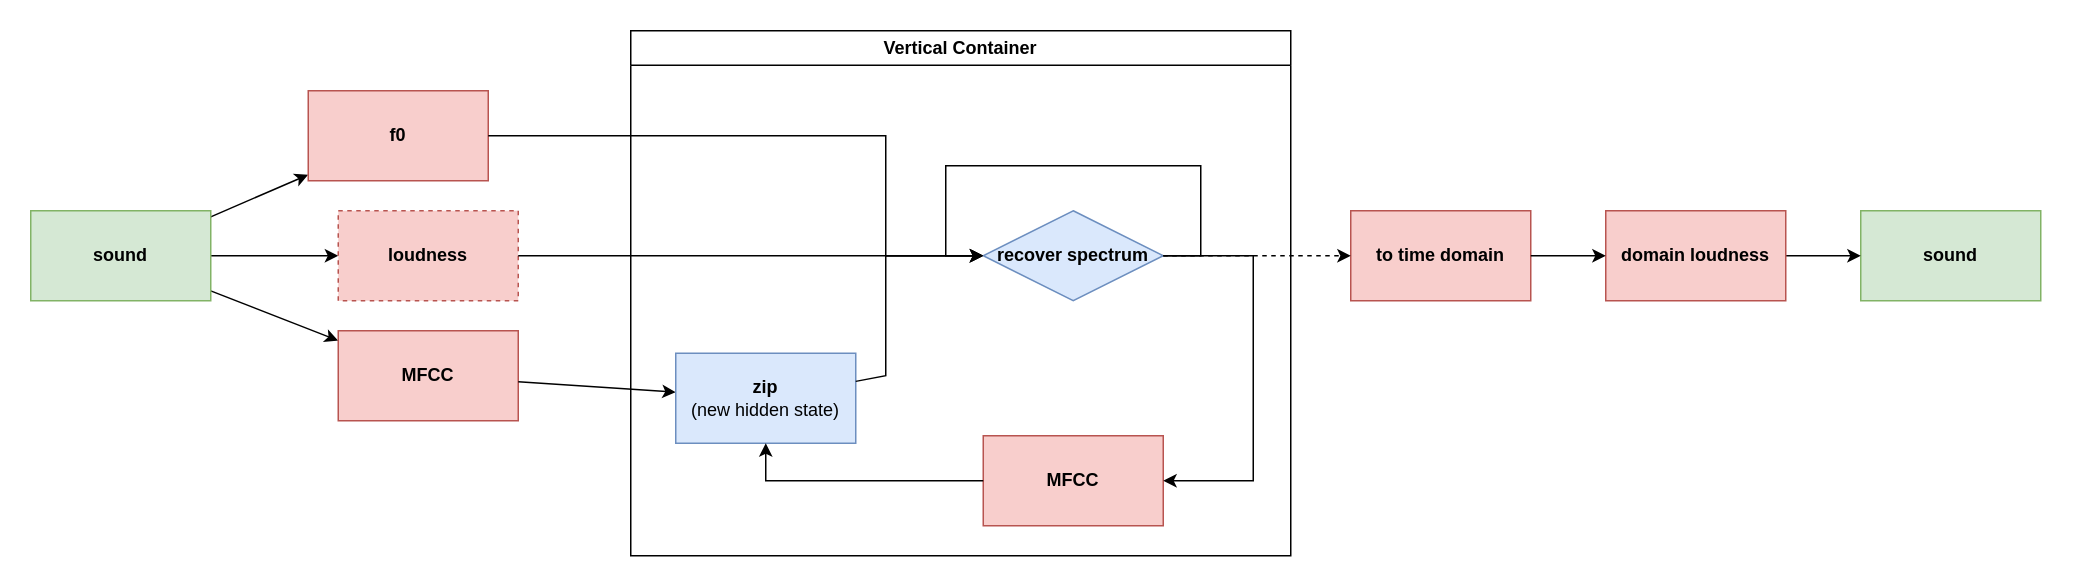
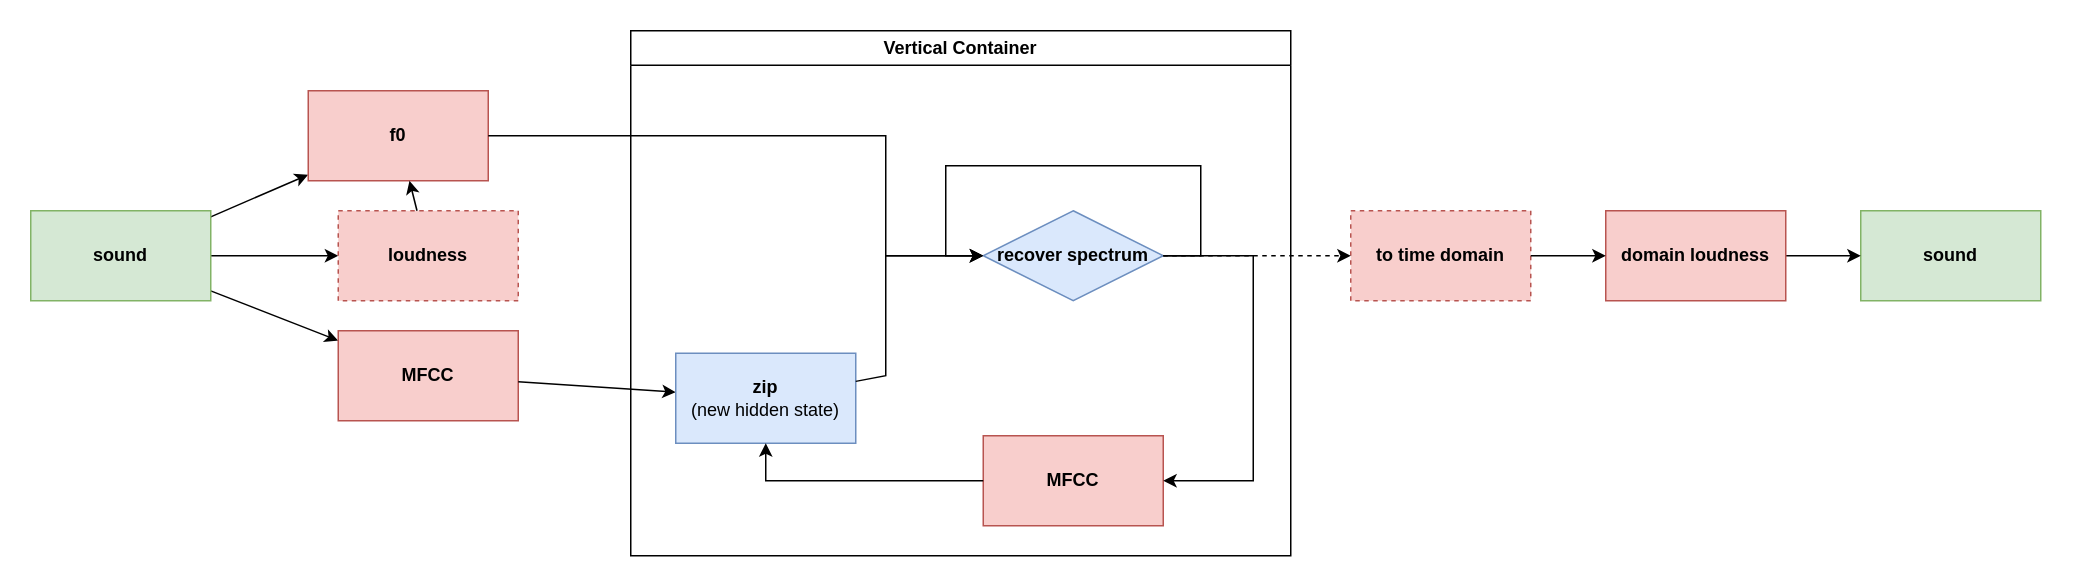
(699, 256) -> (415, 201)
(1441, 256) -> (1441, 256)
(886, 258) -> (886, 258)
